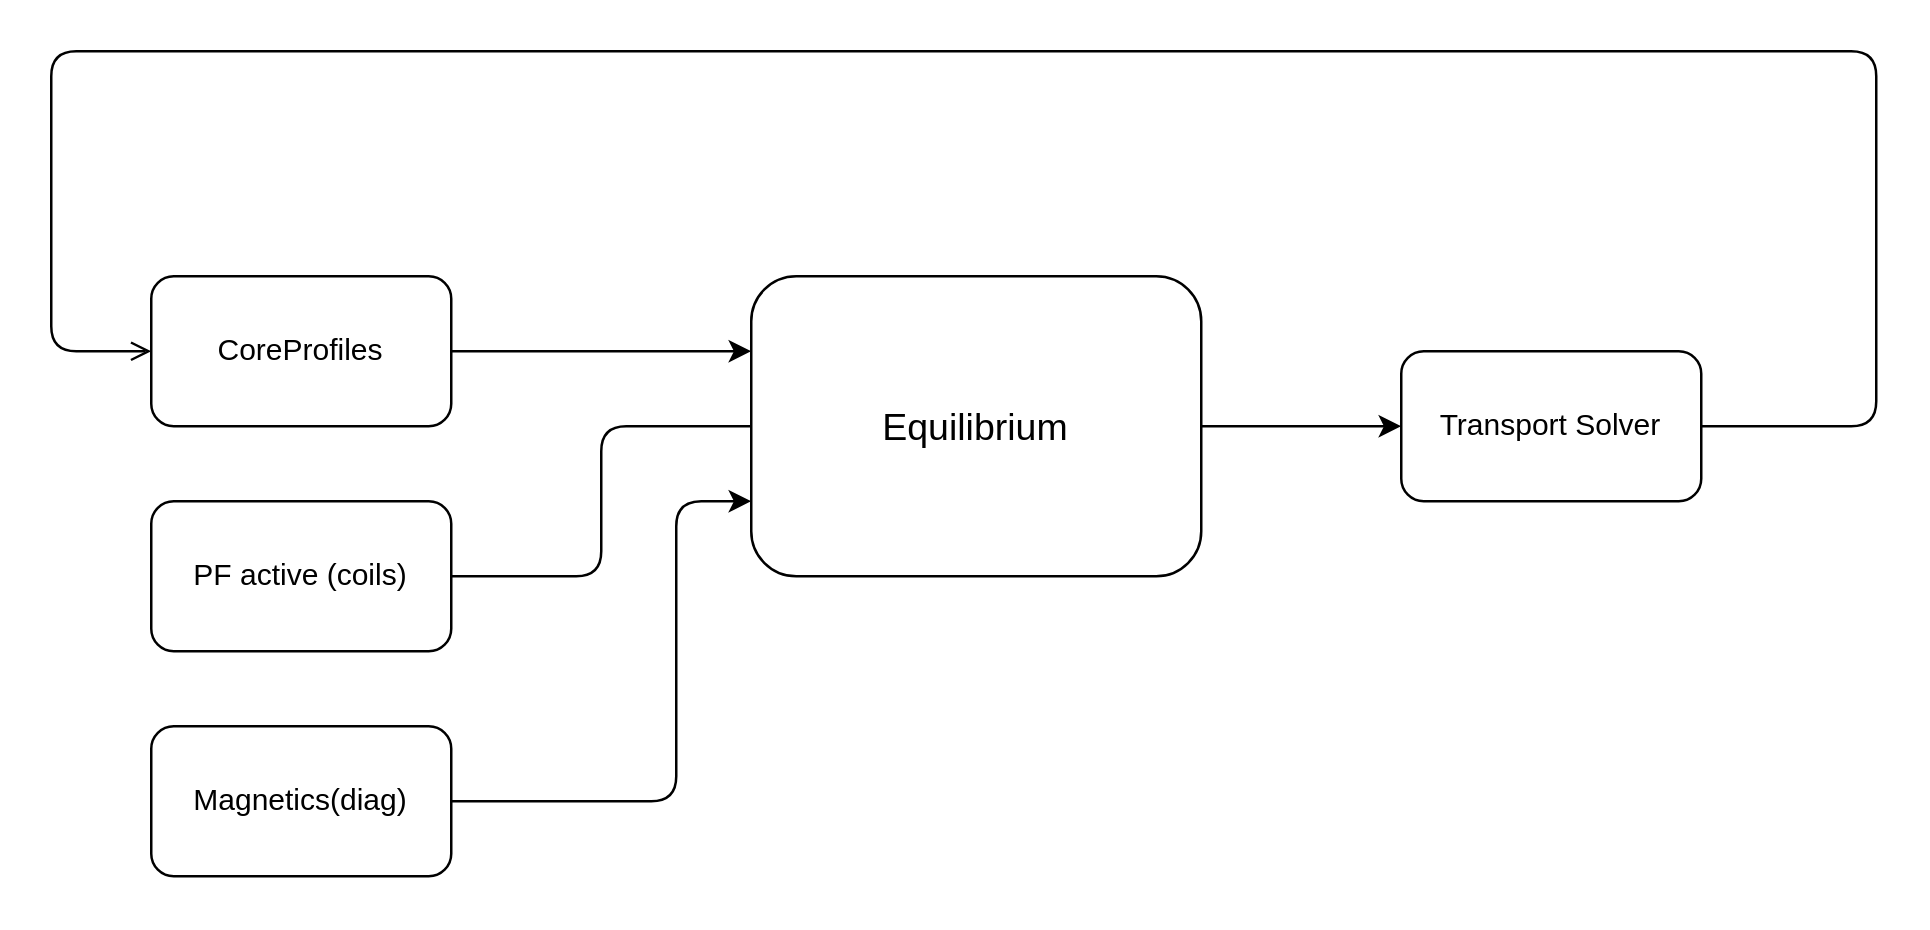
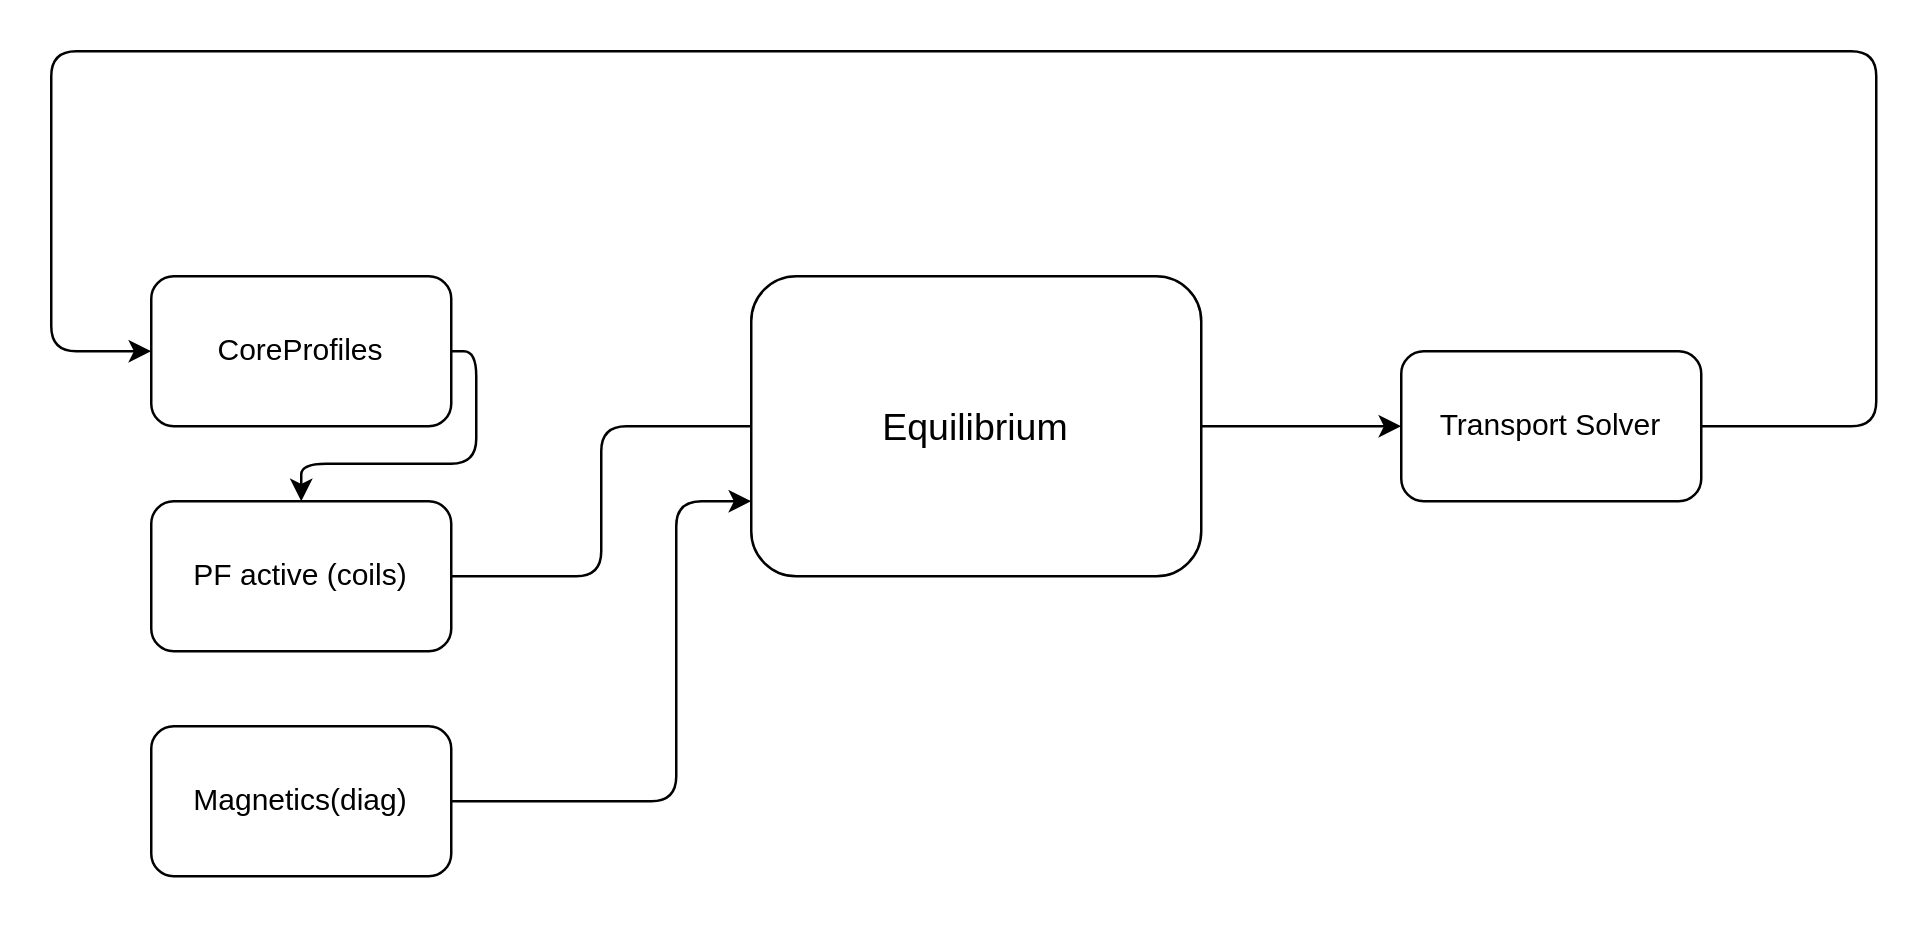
(137, 351) -> (133, 351)
(600, 351) -> (432, 464)
